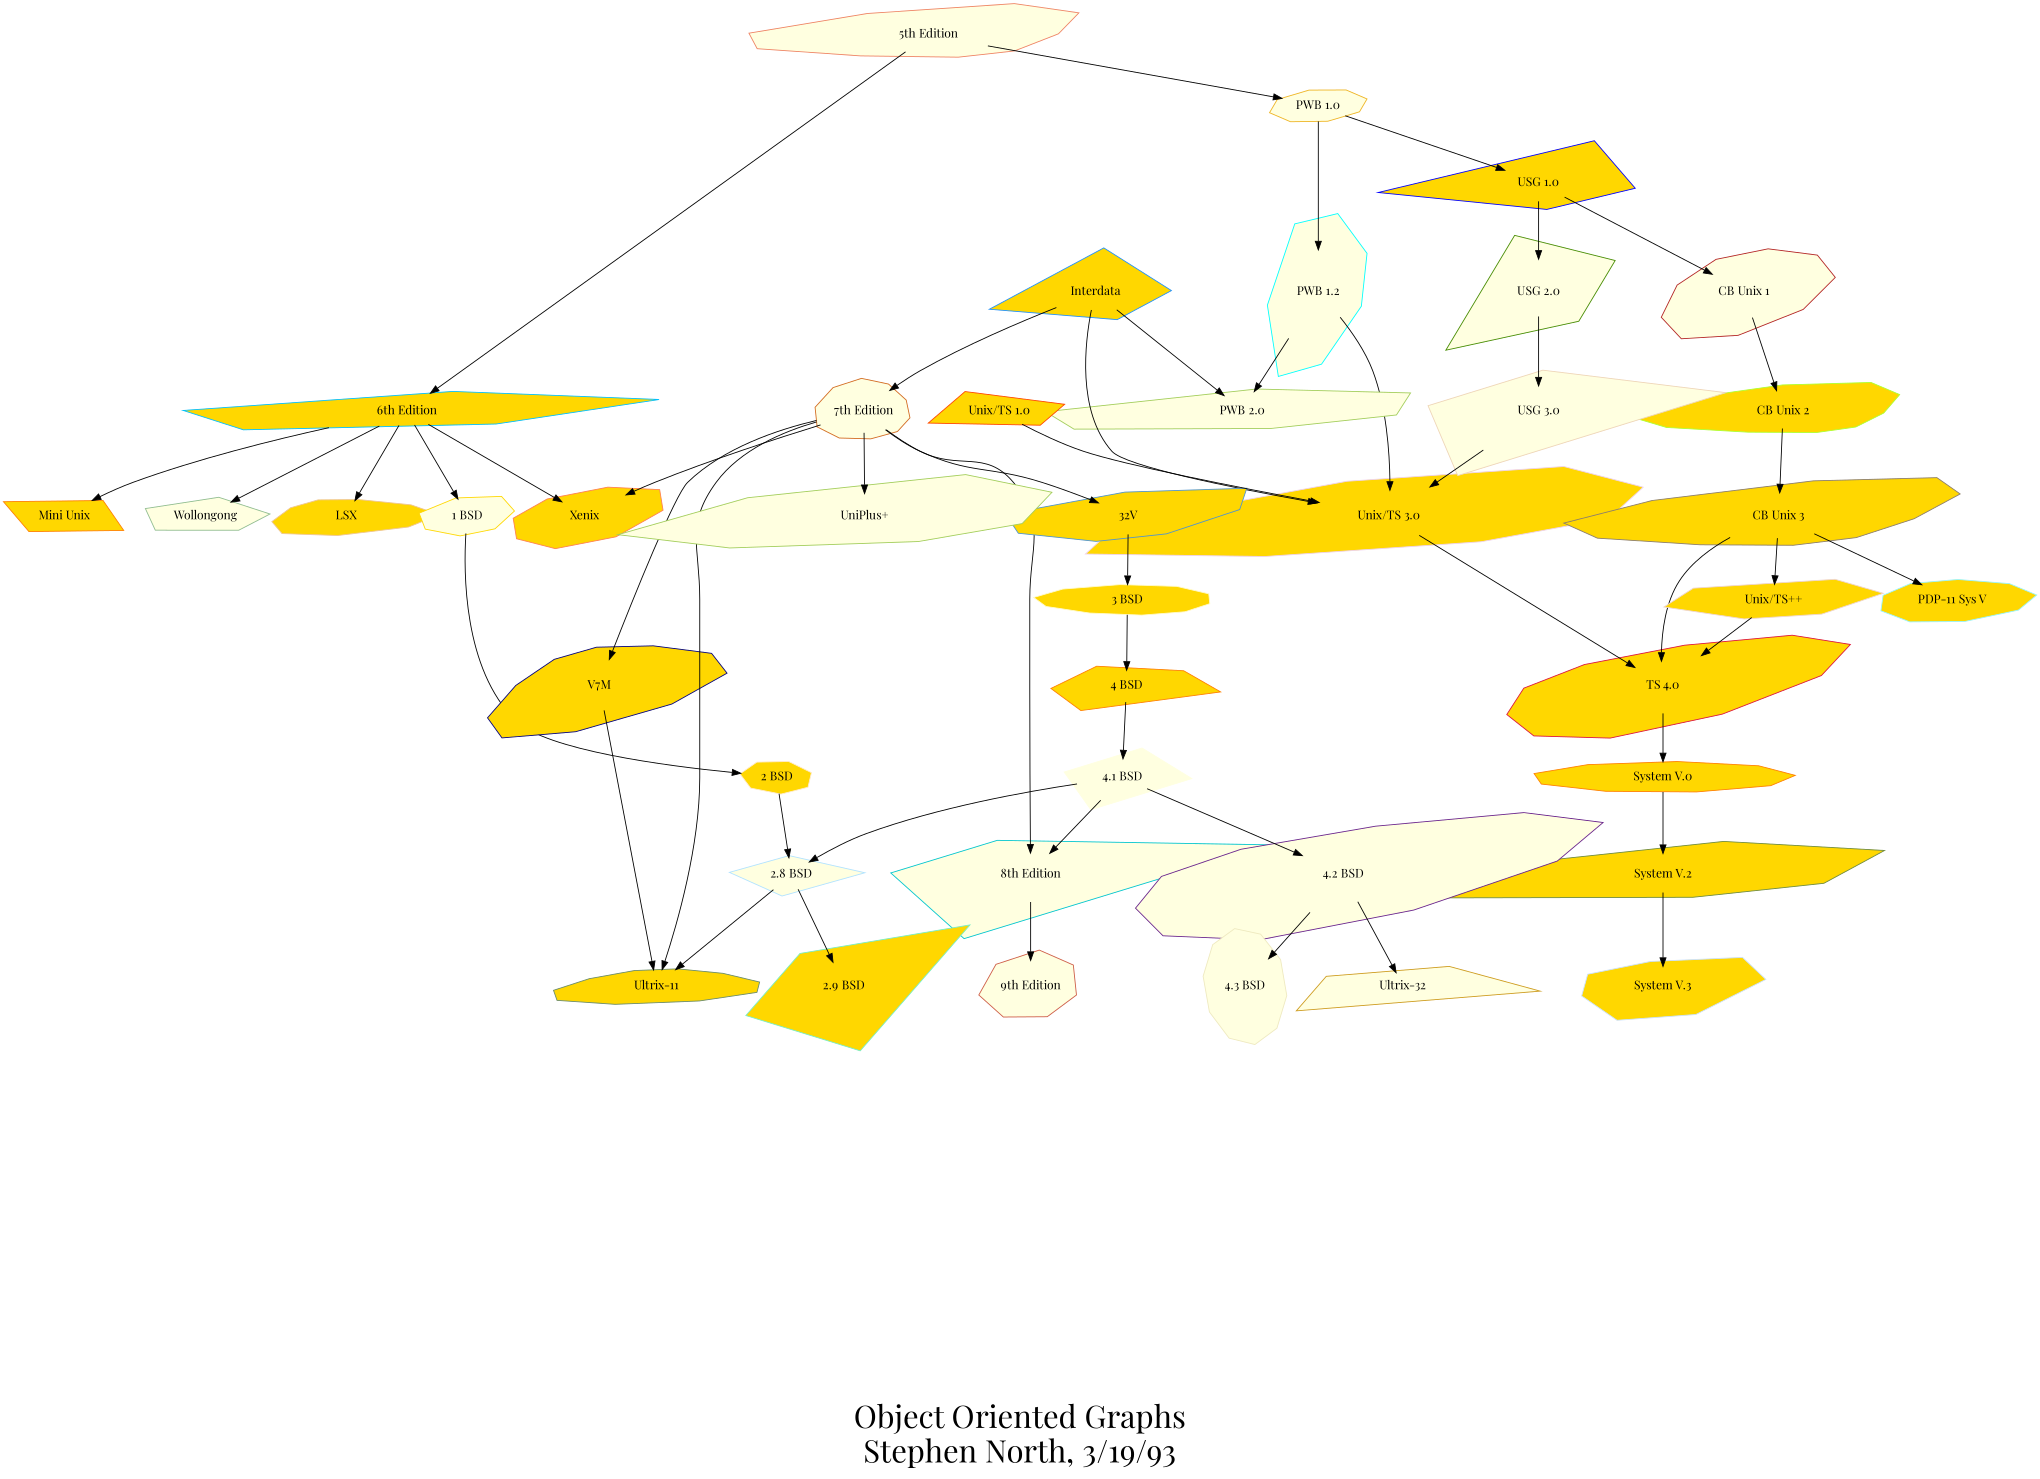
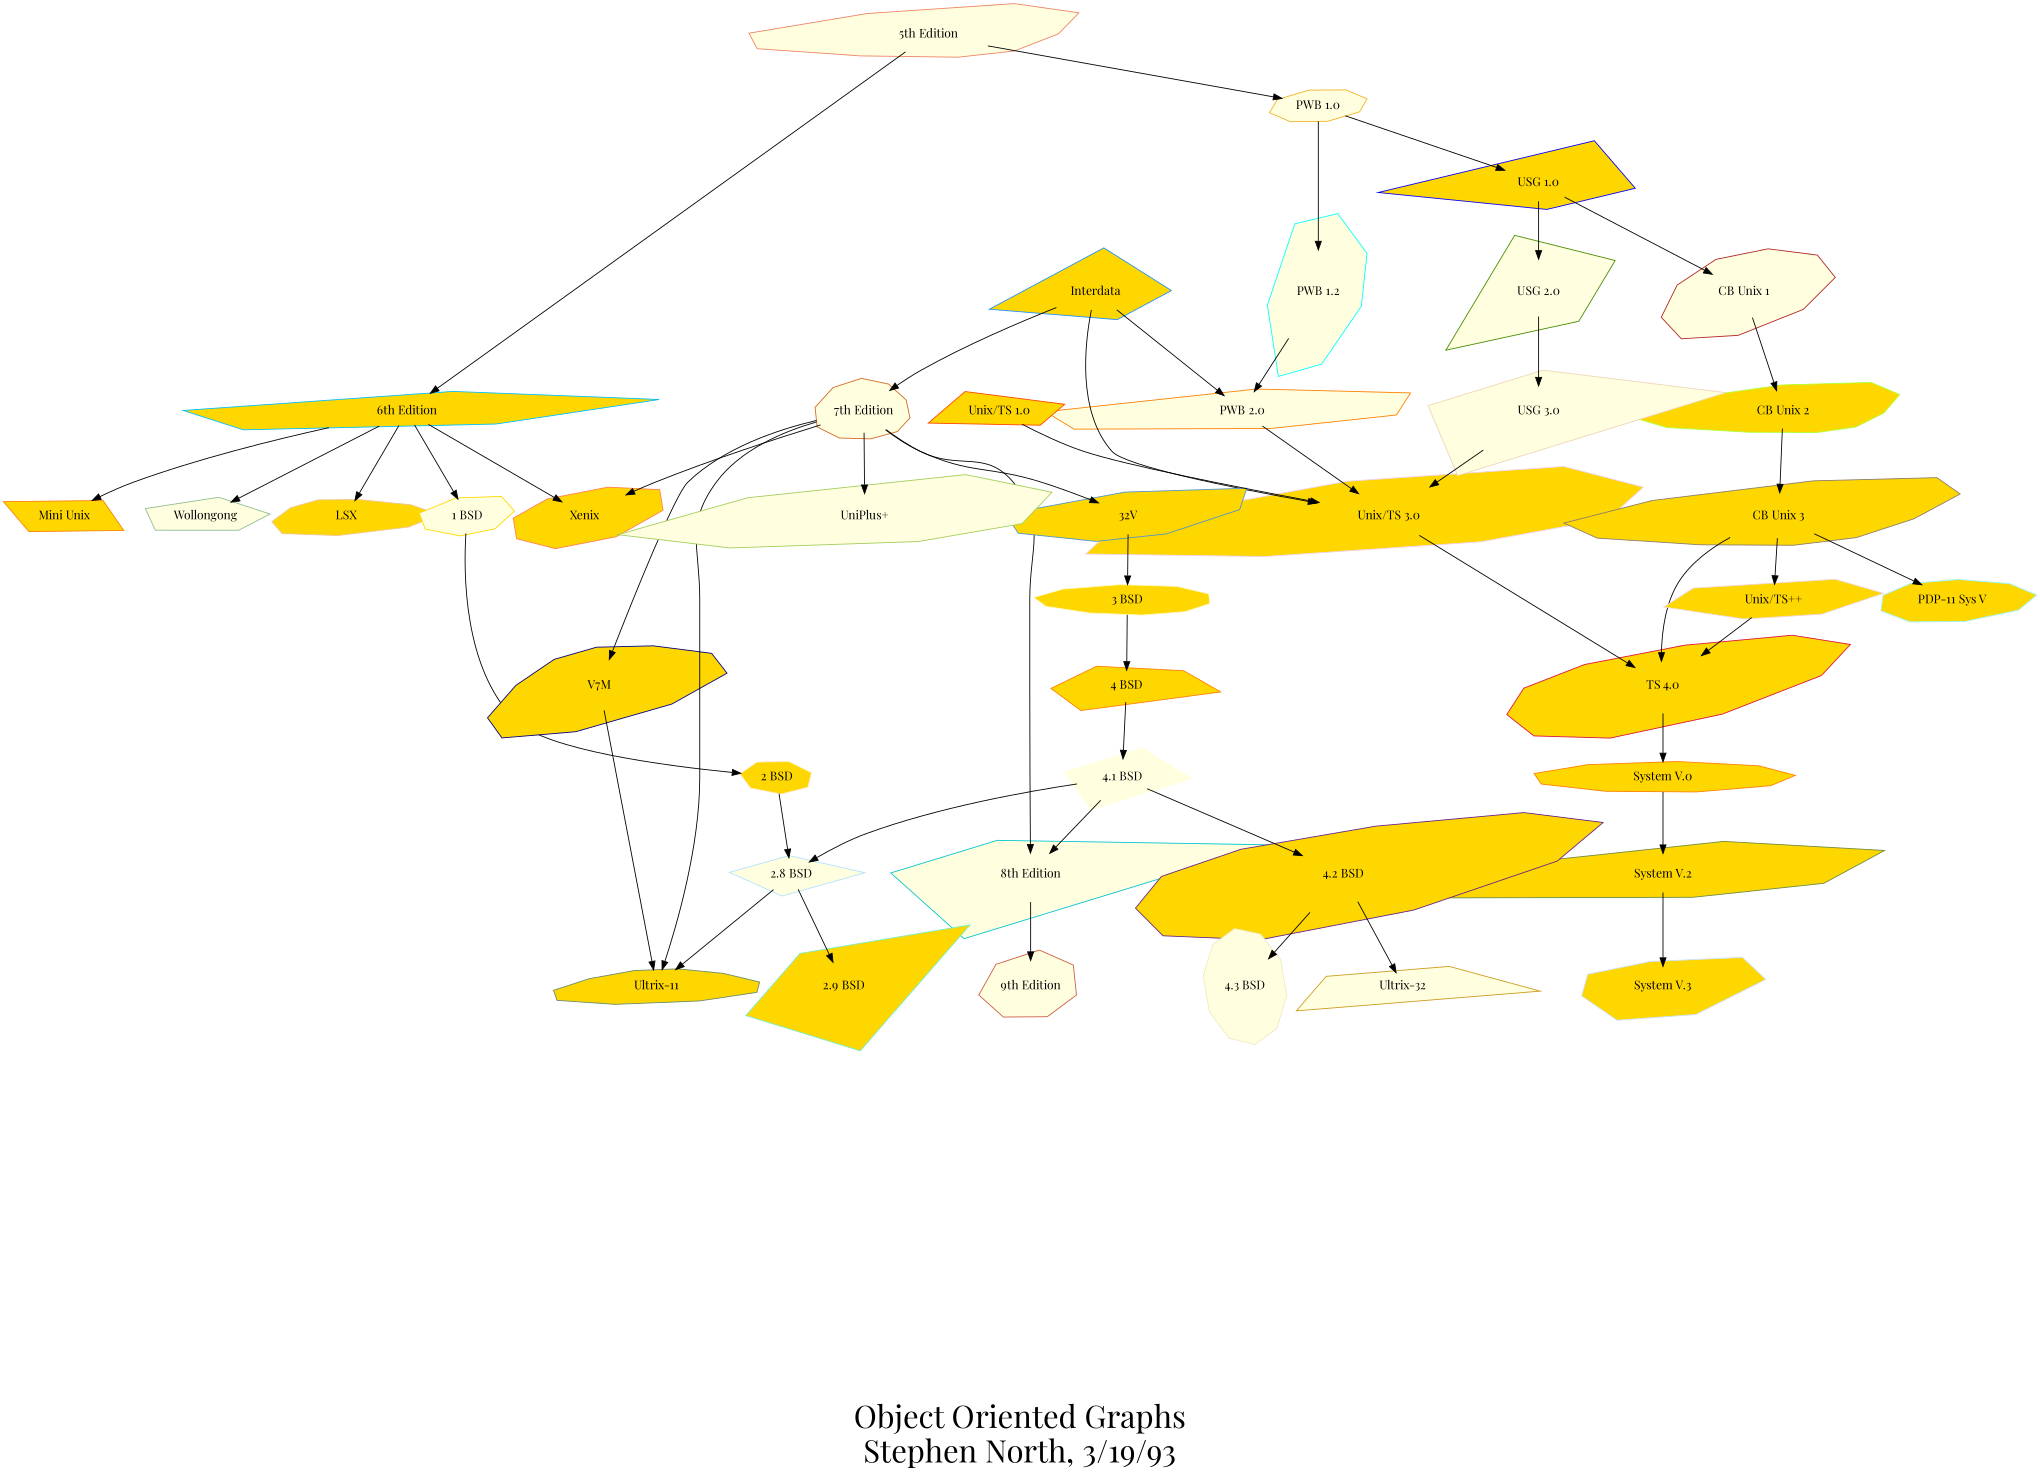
(1380, 395) -> (1307, 457)
(1242, 411) -> (1242, 411)
(1343, 874) -> (1343, 874)
